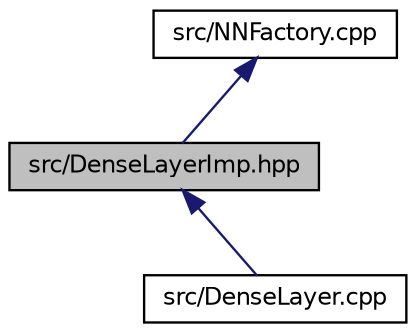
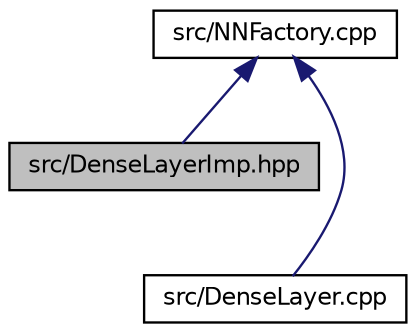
(228, 242) -> (344, 179)
